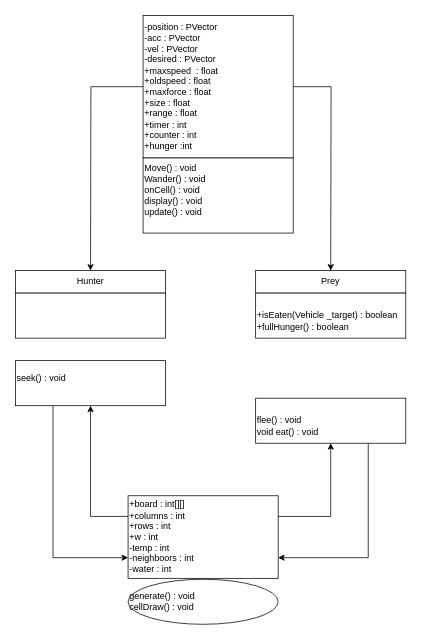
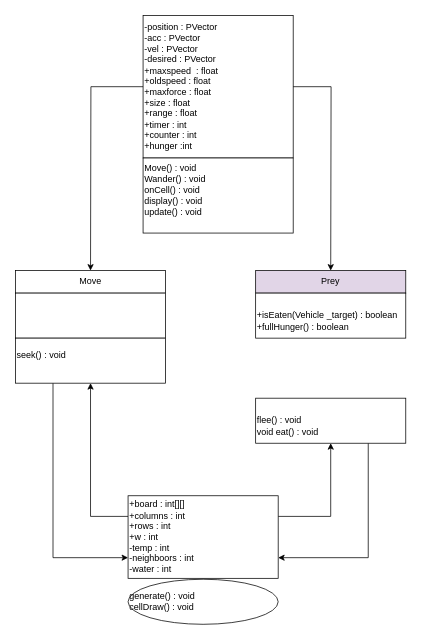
(90, 282) -> (90, 282)
(330, 282) -> (330, 282)
(90, 383) -> (90, 360)
